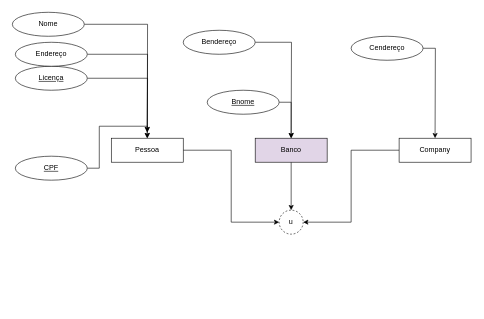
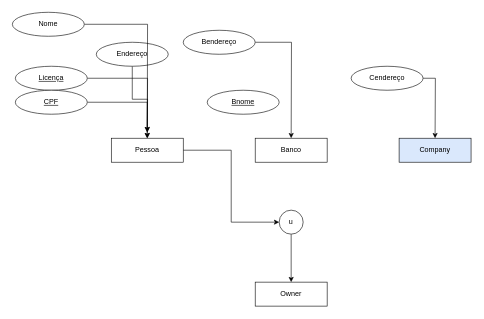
(387, 48) -> (387, 78)
(51, 54) -> (132, 54)
(284, 102) -> none
(291, 150) -> (291, 150)
(351, 150) -> none
(435, 150) -> (435, 150)
(51, 168) -> (51, 102)
(291, 204) -> none
(291, 222) -> (291, 222)
none -> (291, 276)
none -> (291, 294)
